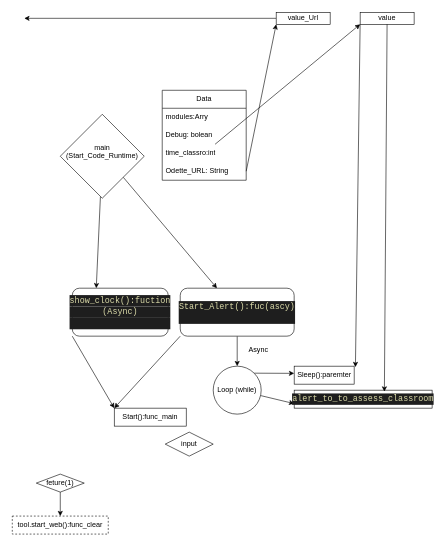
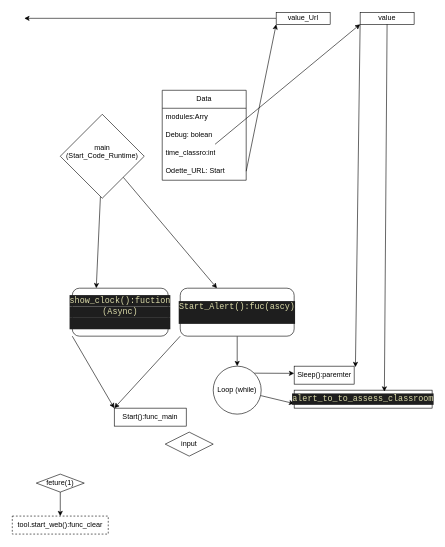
(199, 171) -> (198, 171)
(258, 350) -> none
